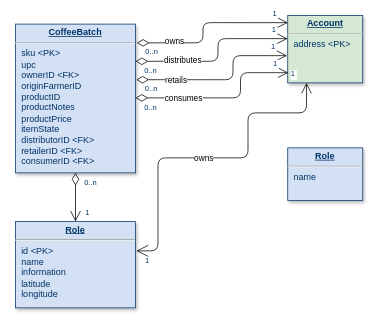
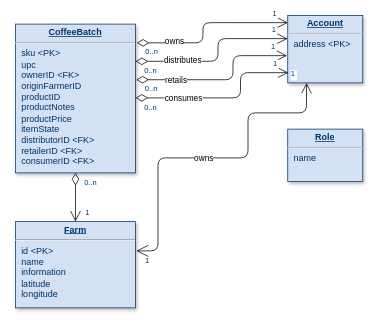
(325, 49) -> (325, 49)
(325, 174) -> (325, 155)
(41, 254) -> (41, 254)
